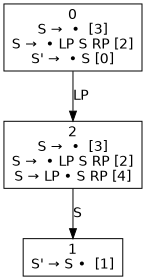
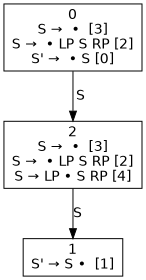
(81, 96) -> (81, 96)
